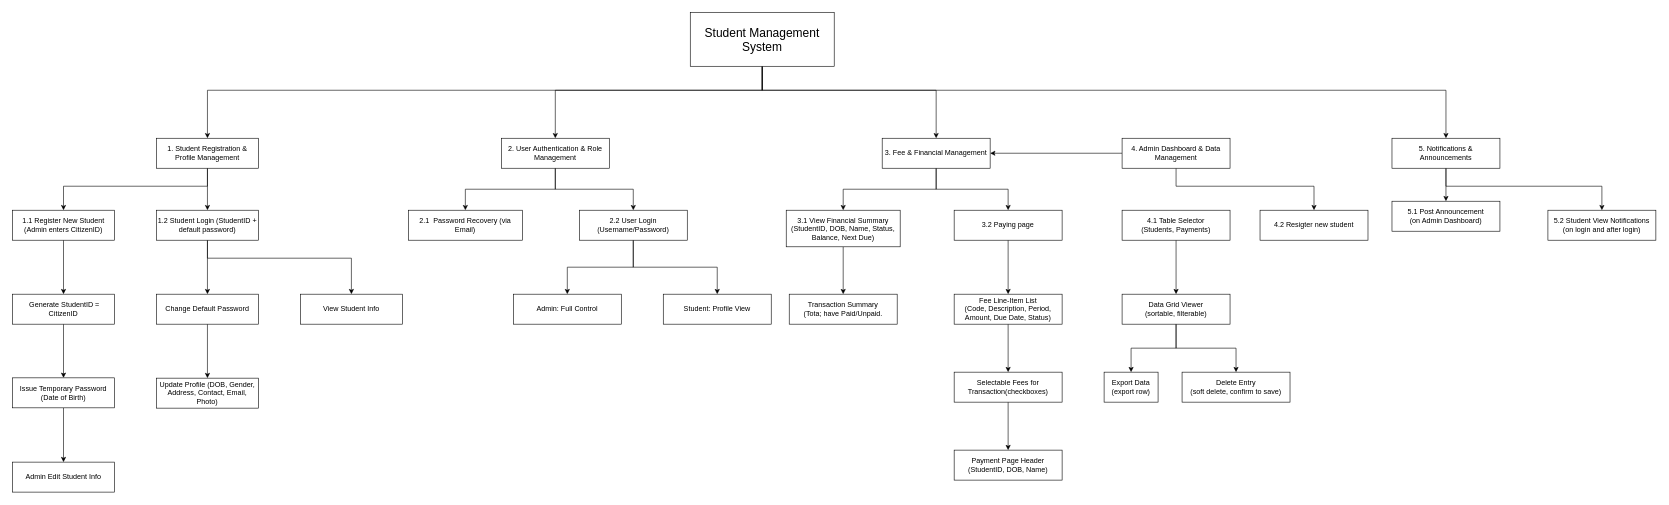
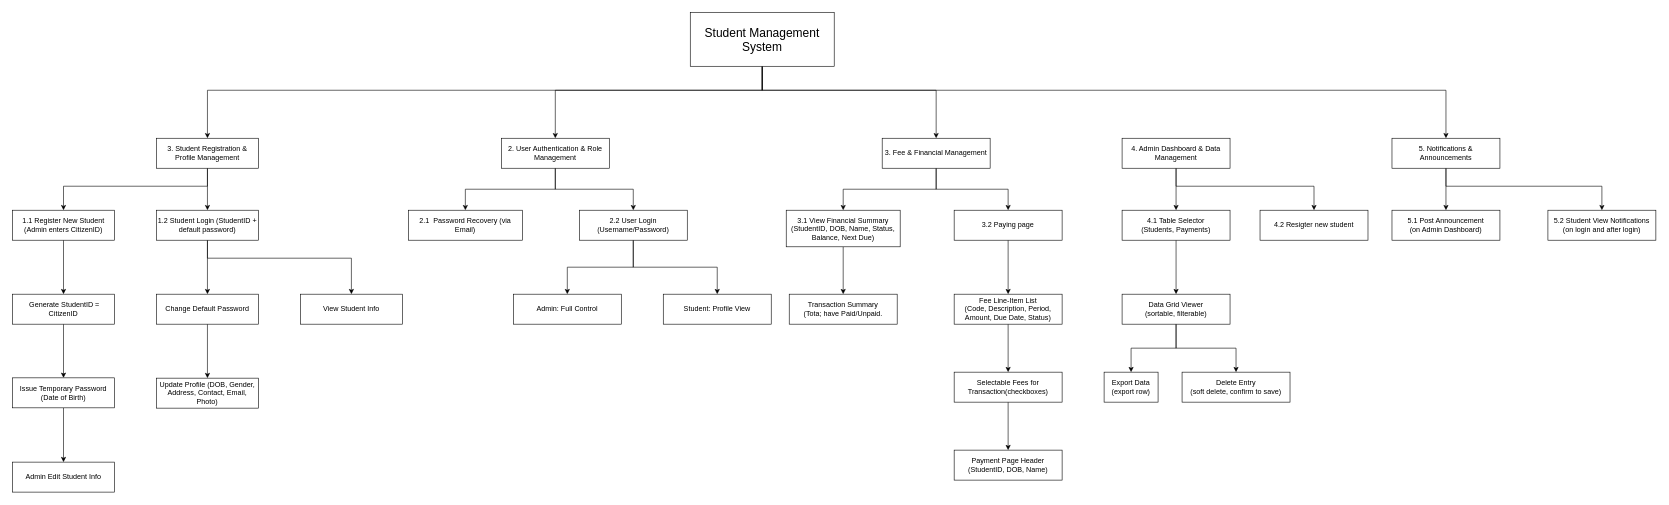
(207, 153) -> (207, 153)
(995, 153) -> (1176, 204)
(1446, 216) -> (1446, 225)
